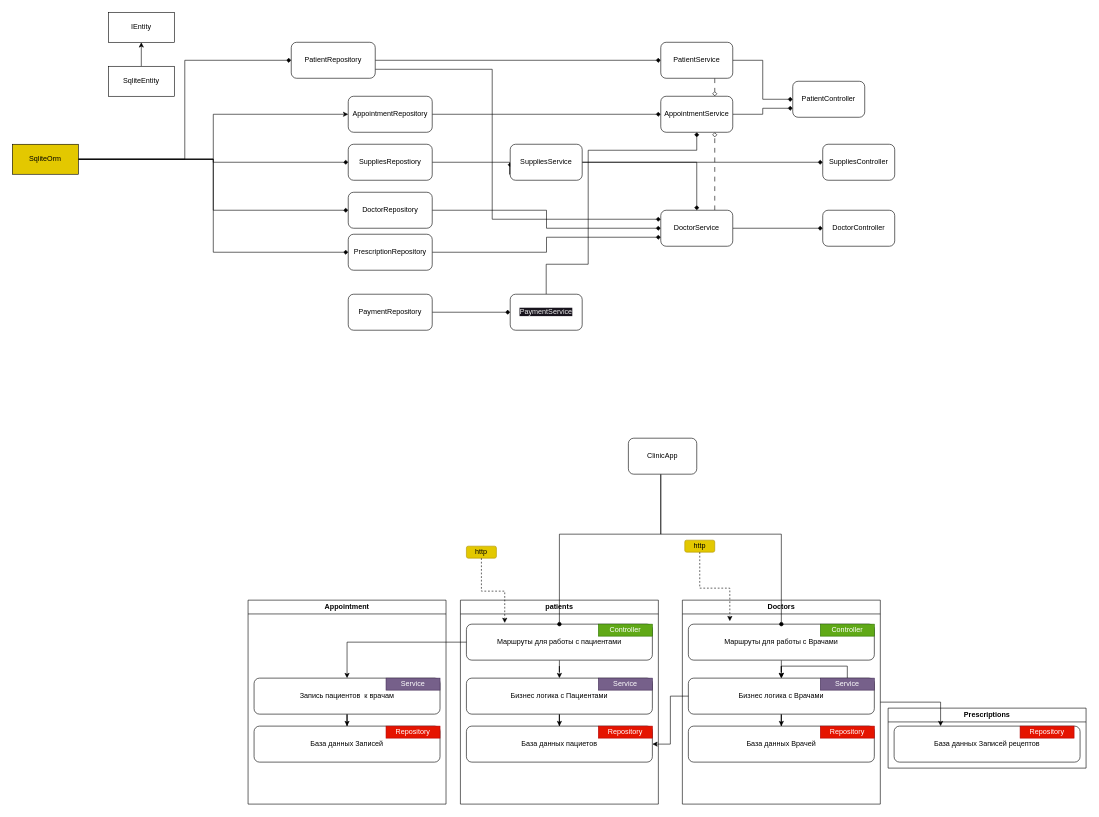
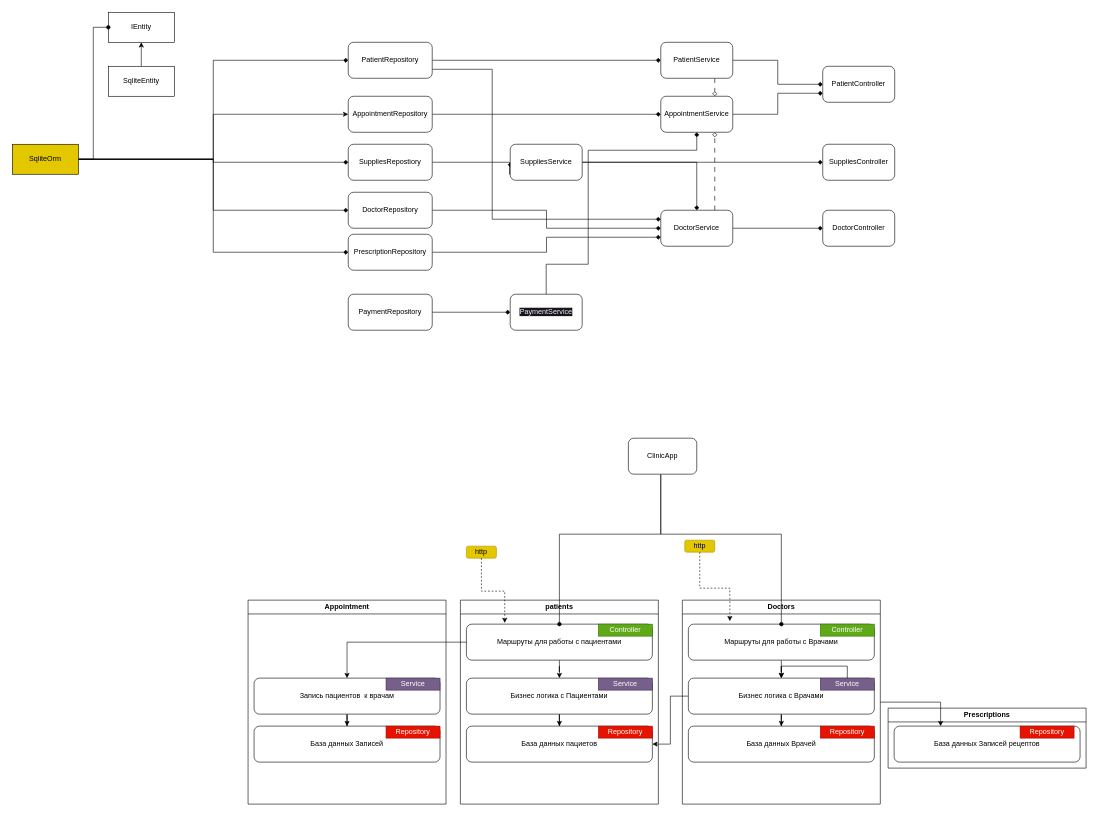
none -> (93, 27)
(333, 60) -> (390, 60)
(829, 99) -> (859, 84)
